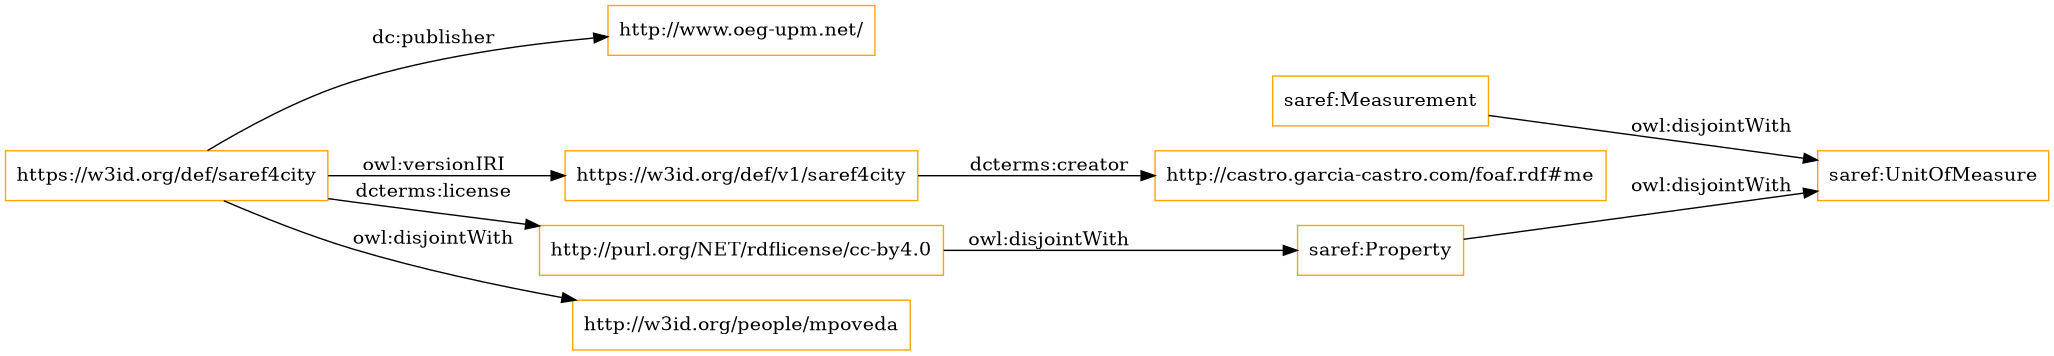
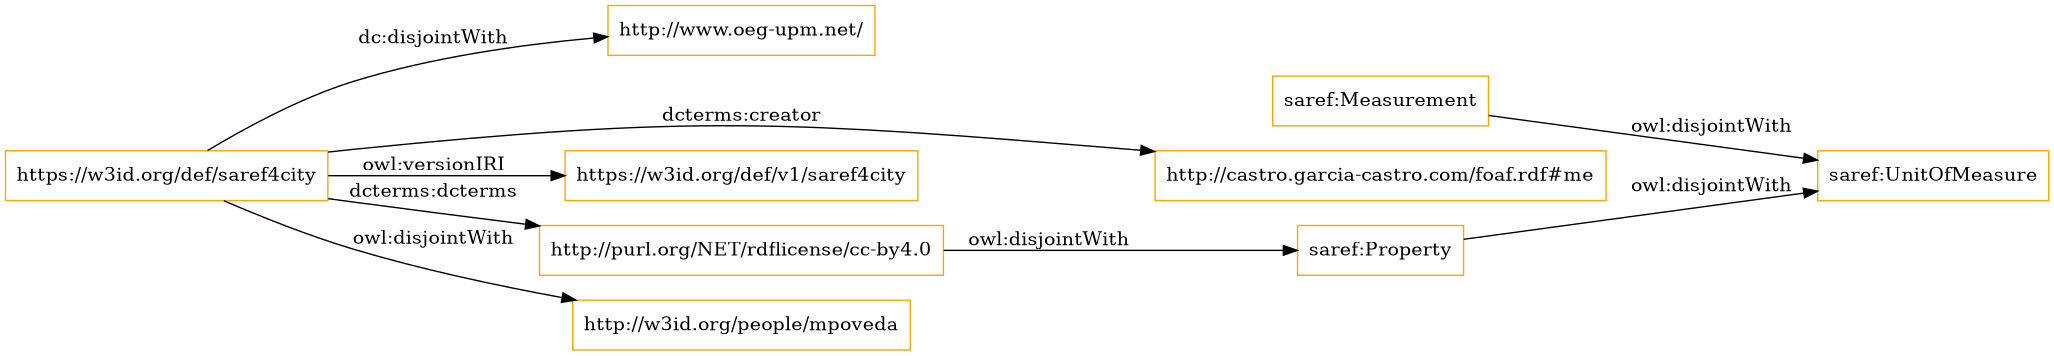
(434, 38) -> (434, 38)
(1029, 176) -> (734, 126)
(434, 192) -> (434, 192)
